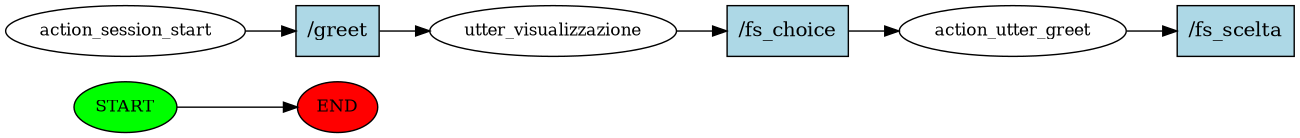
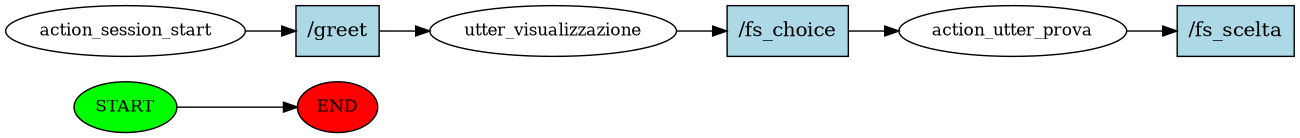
(1013, 31) -> (1013, 31)
